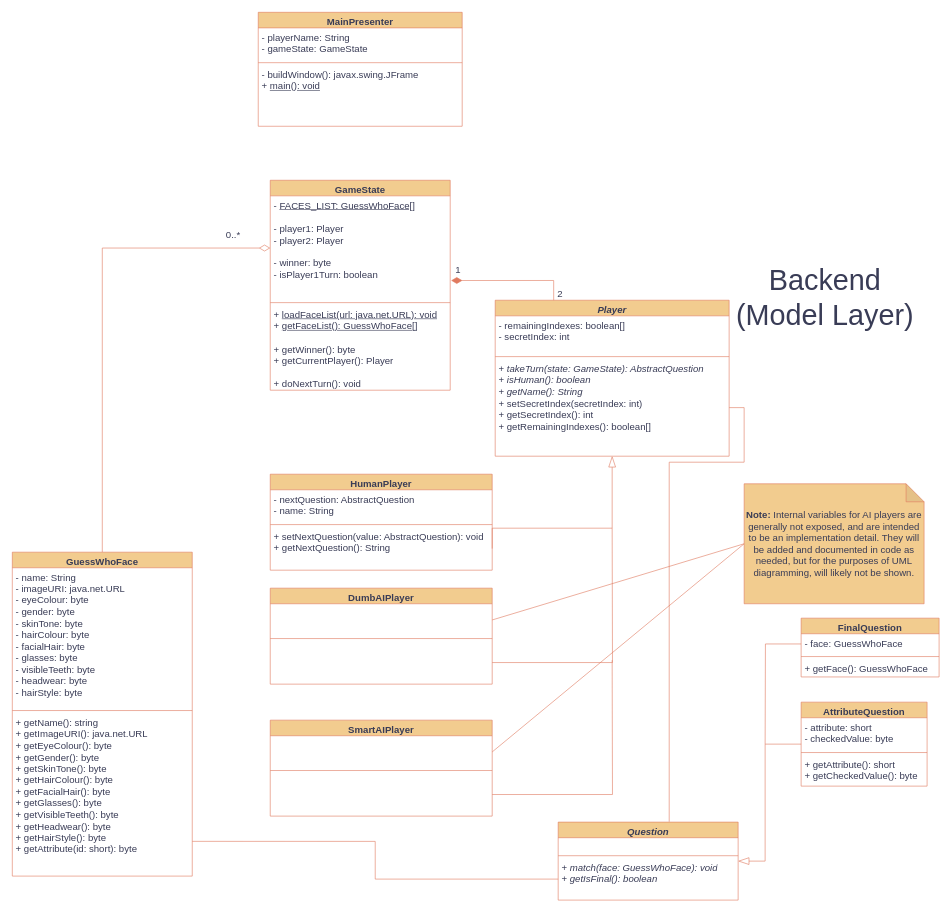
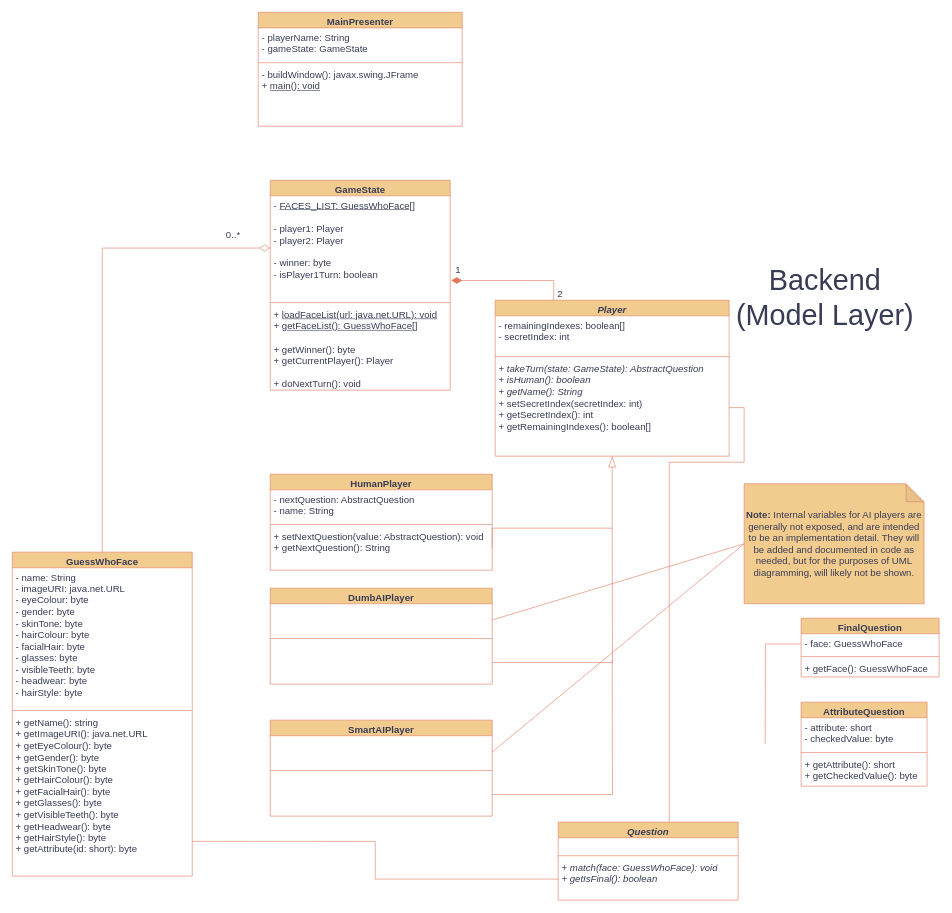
(765, 793) -> none
